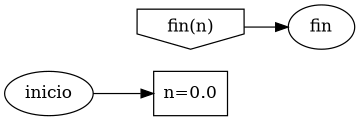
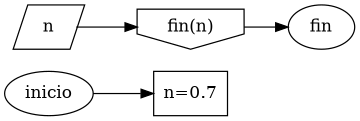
none -> (49, 27)
(191, 94) -> (191, 94)
